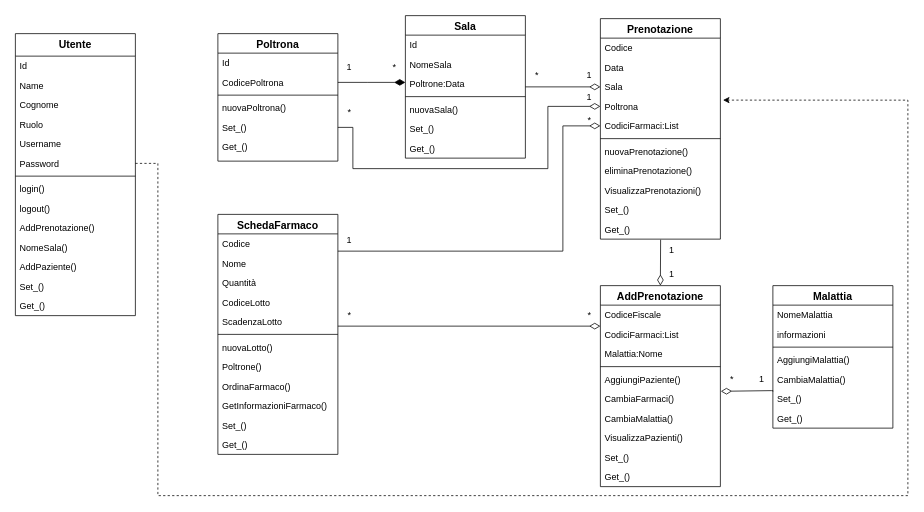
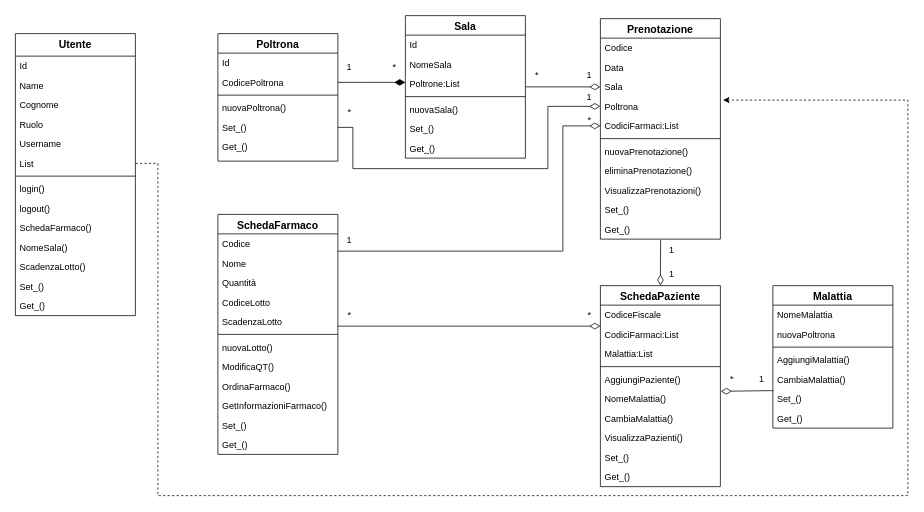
(440, 84) -> (439, 84)
(40, 164) -> (28, 164)
(61, 228) -> (57, 228)
(51, 267) -> (57, 267)
(660, 297) -> (660, 297)
(804, 335) -> (809, 335)
(634, 354) -> (633, 354)
(246, 367) -> (250, 367)
(640, 399) -> (637, 399)
